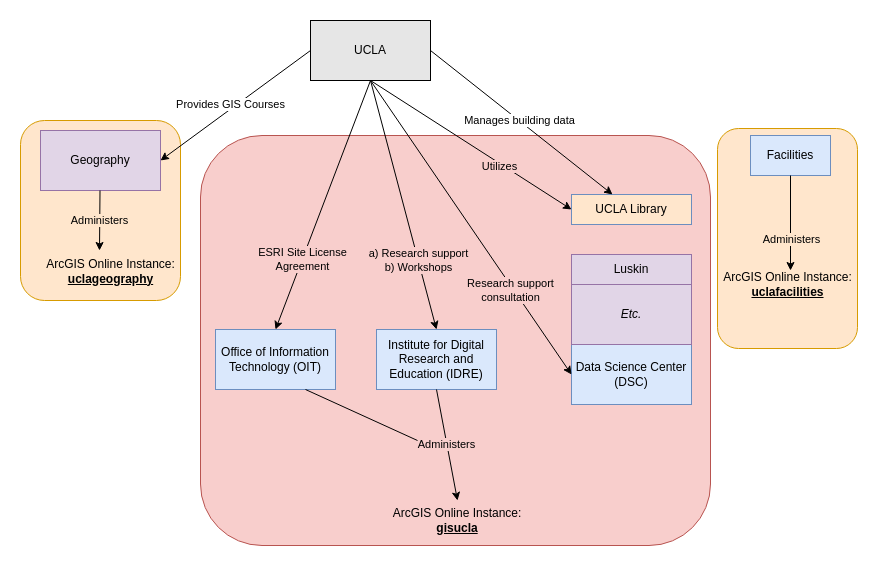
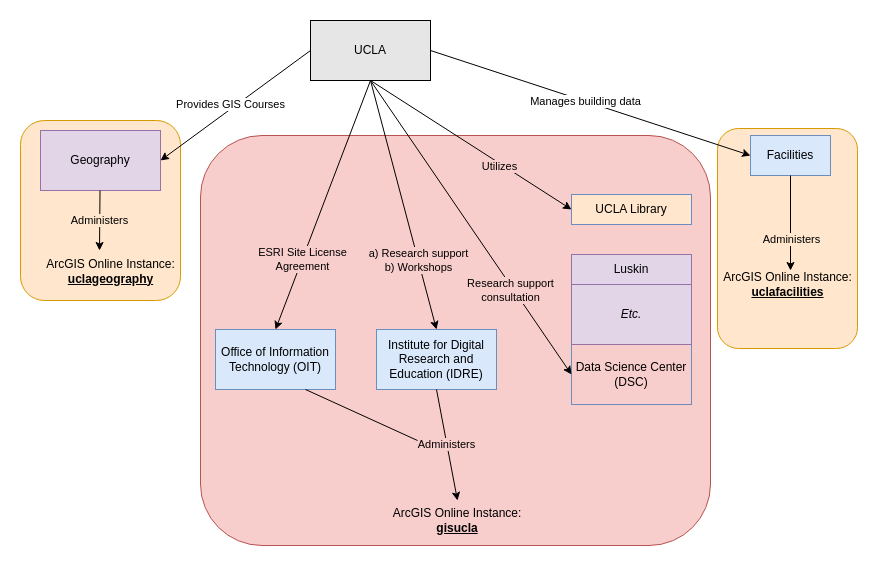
(519, 120) -> (587, 102)
(632, 375) -> (632, 375)
